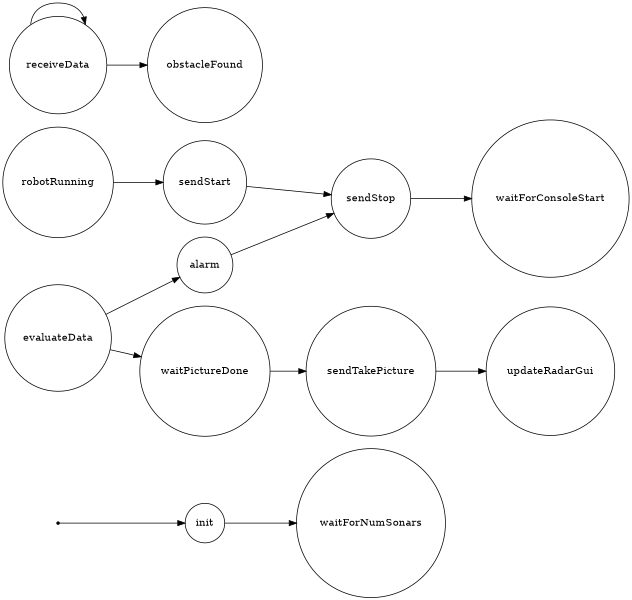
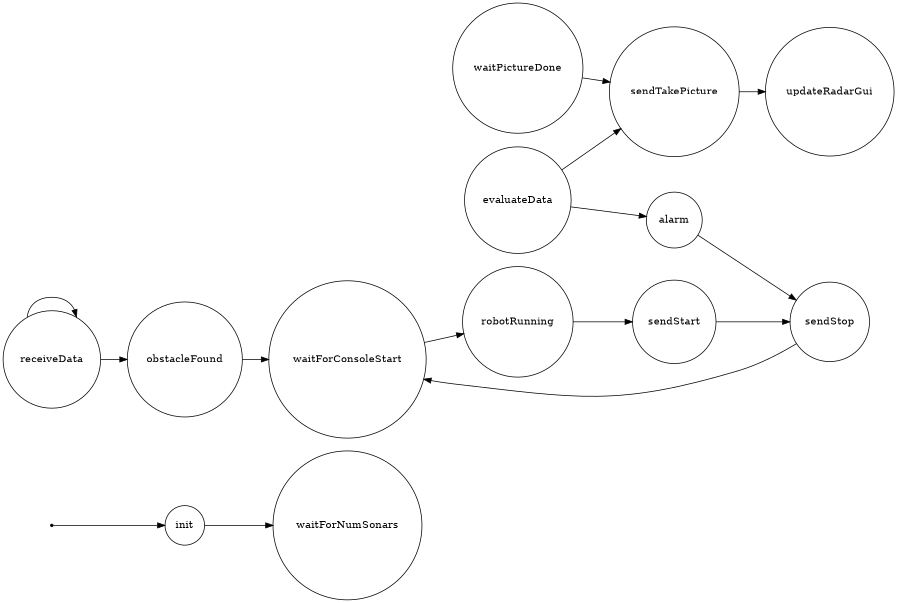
none -> (440, 339)
(122, 352) -> (588, 151)
none -> (252, 359)
